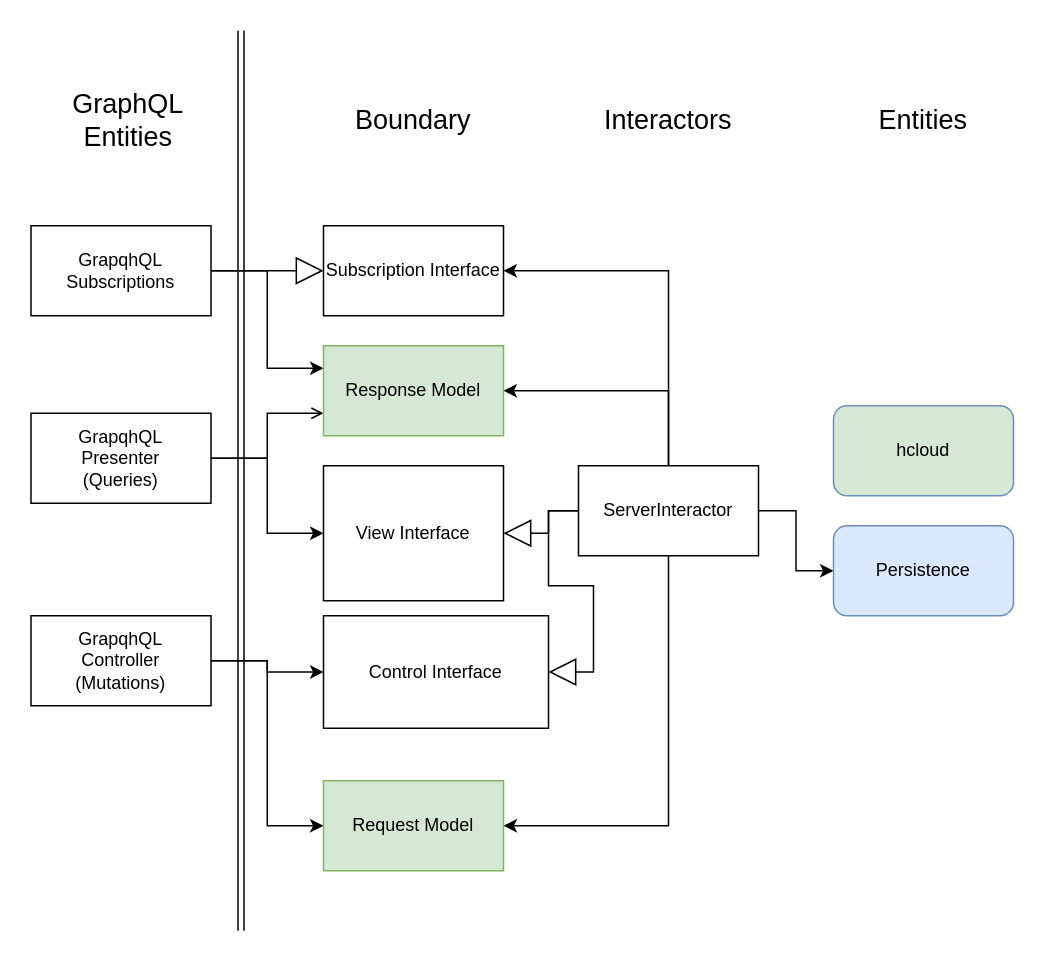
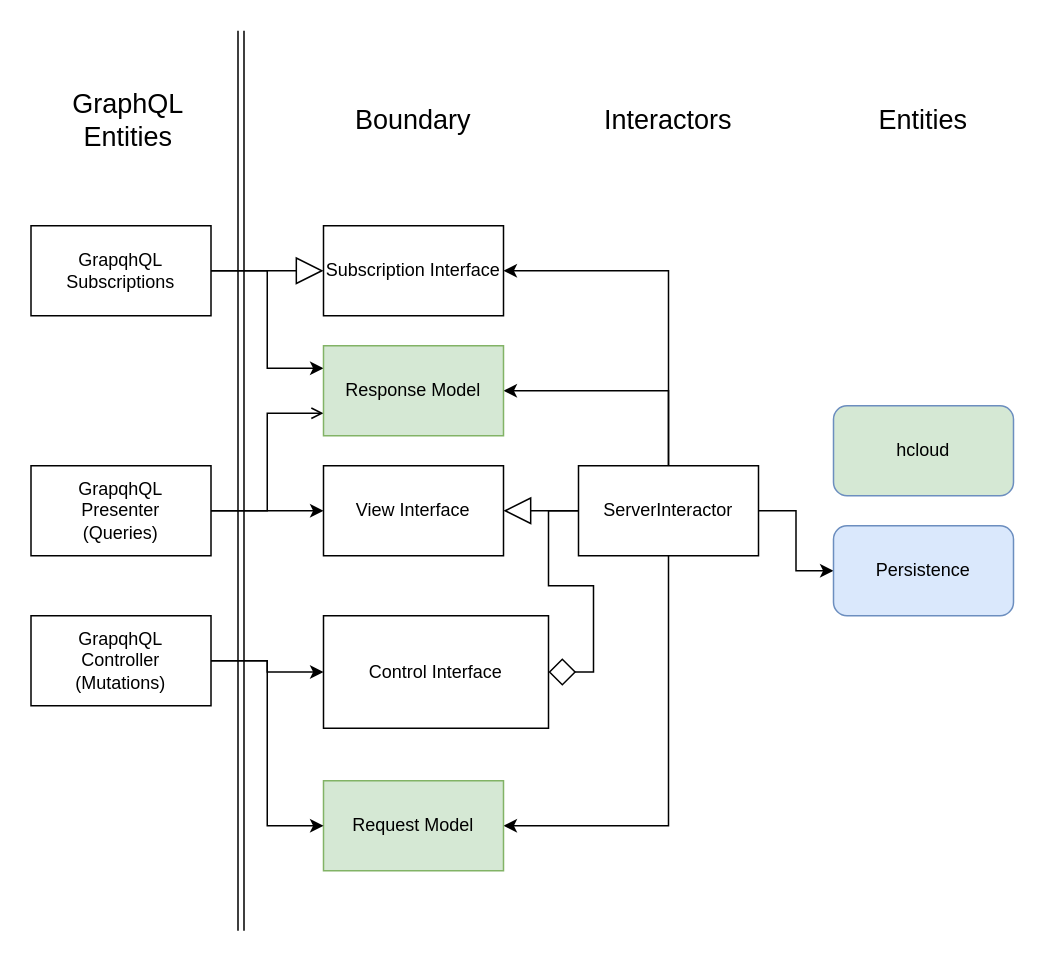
(121, 458) -> (121, 511)
(413, 533) -> (413, 511)
(576, 672) -> (576, 672)
